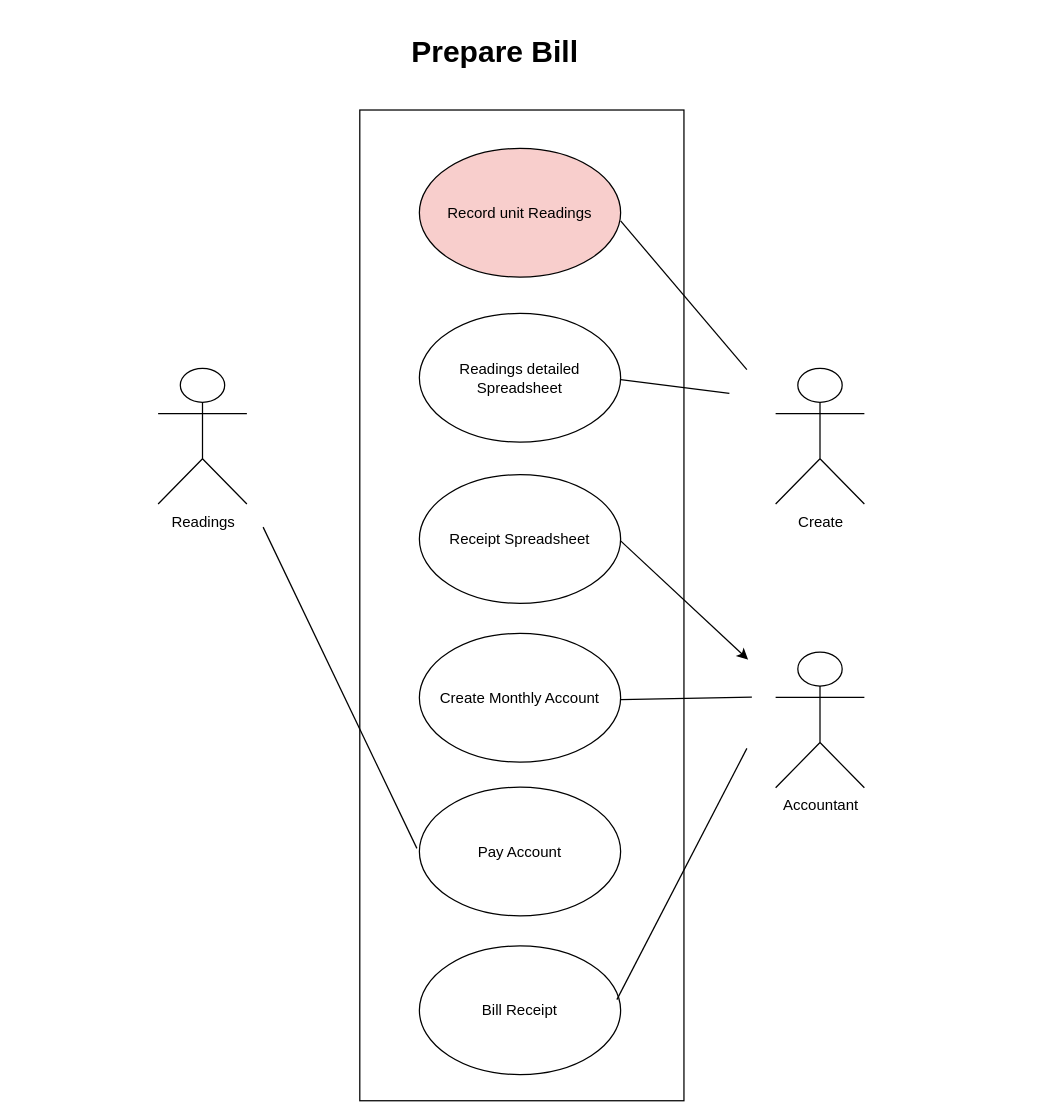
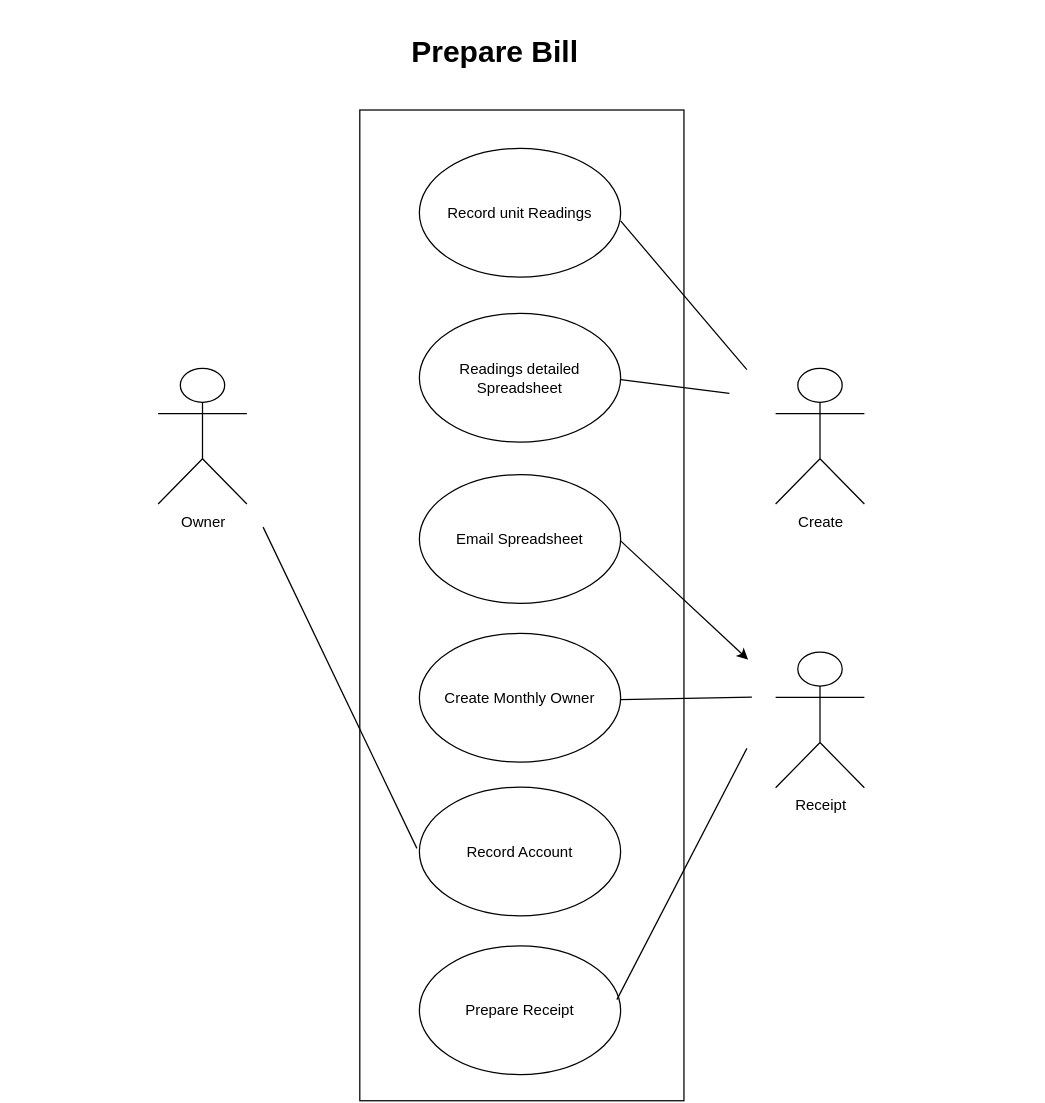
(520, 213) -> (520, 213)
(204, 522) -> (204, 522)
(520, 539) -> (520, 539)
(520, 698) -> (520, 698)
(821, 806) -> (821, 806)
(520, 852) -> (520, 852)
(520, 1011) -> (520, 1011)
